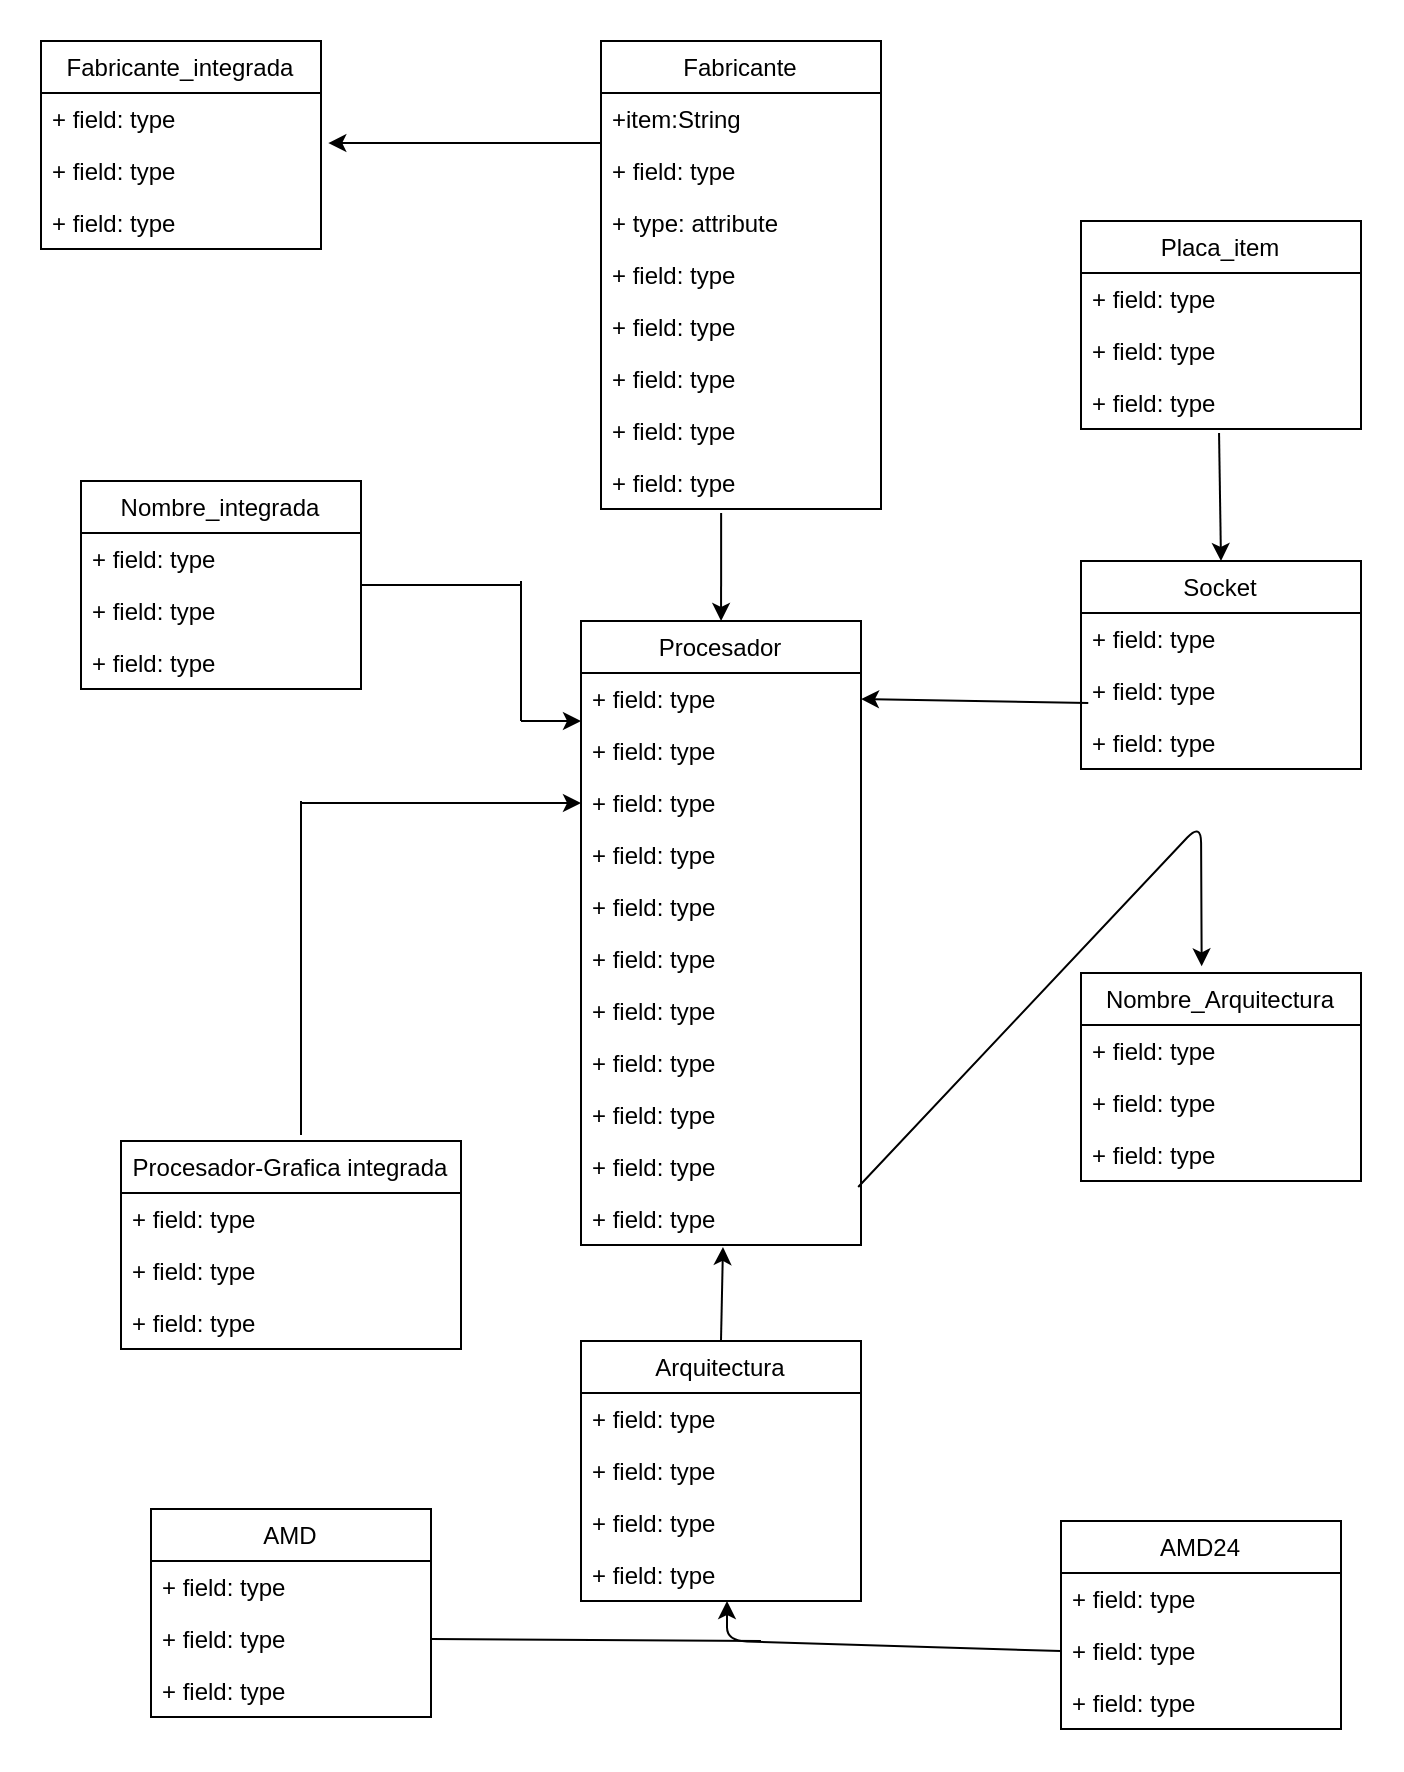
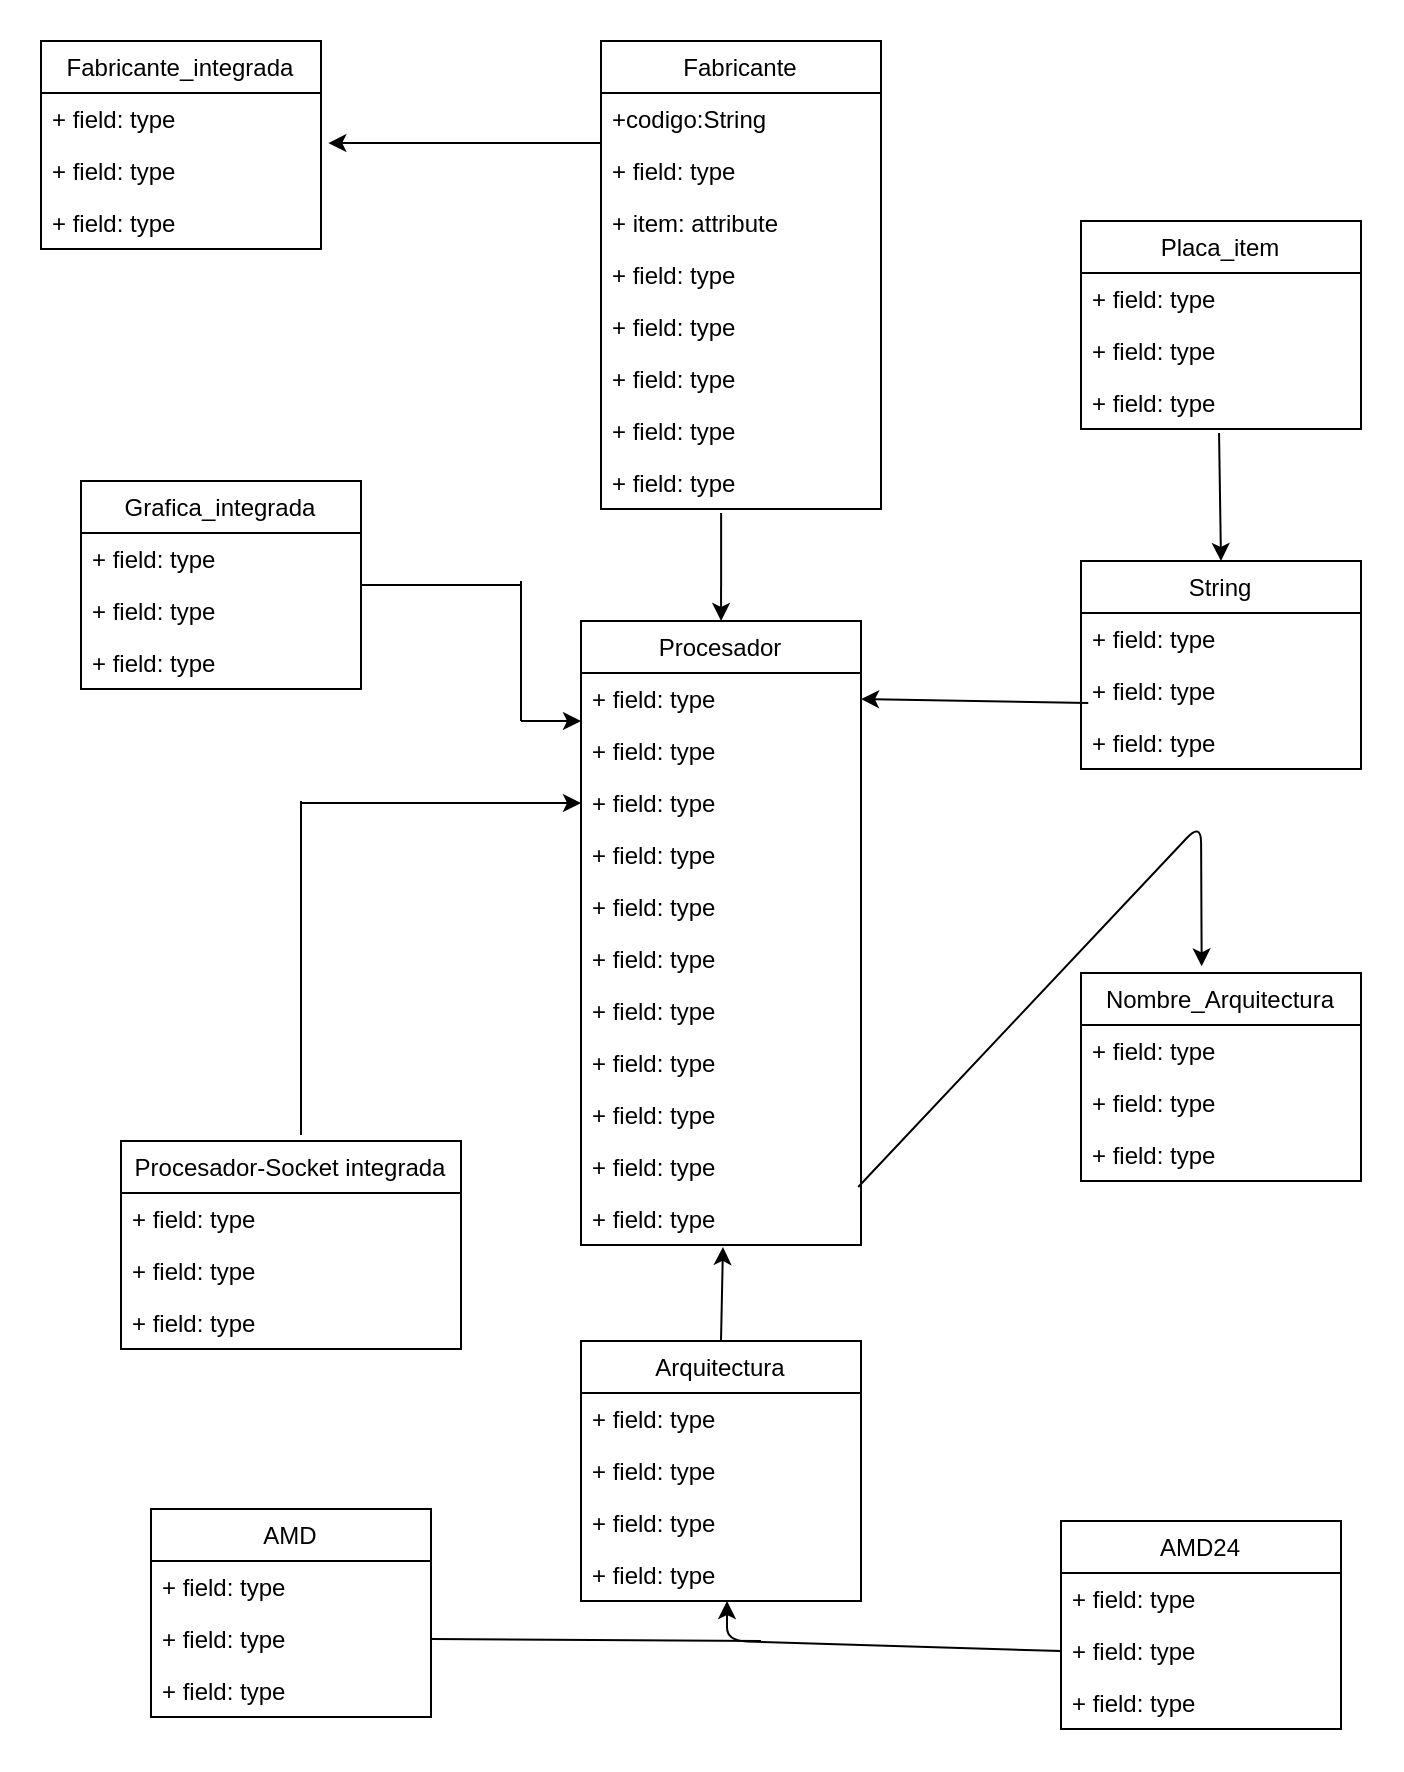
(683, 120) -> (697, 120)
(714, 224) -> (711, 224)
(220, 508) -> (220, 508)
(1220, 588) -> (1220, 588)
(290, 1168) -> (290, 1168)
